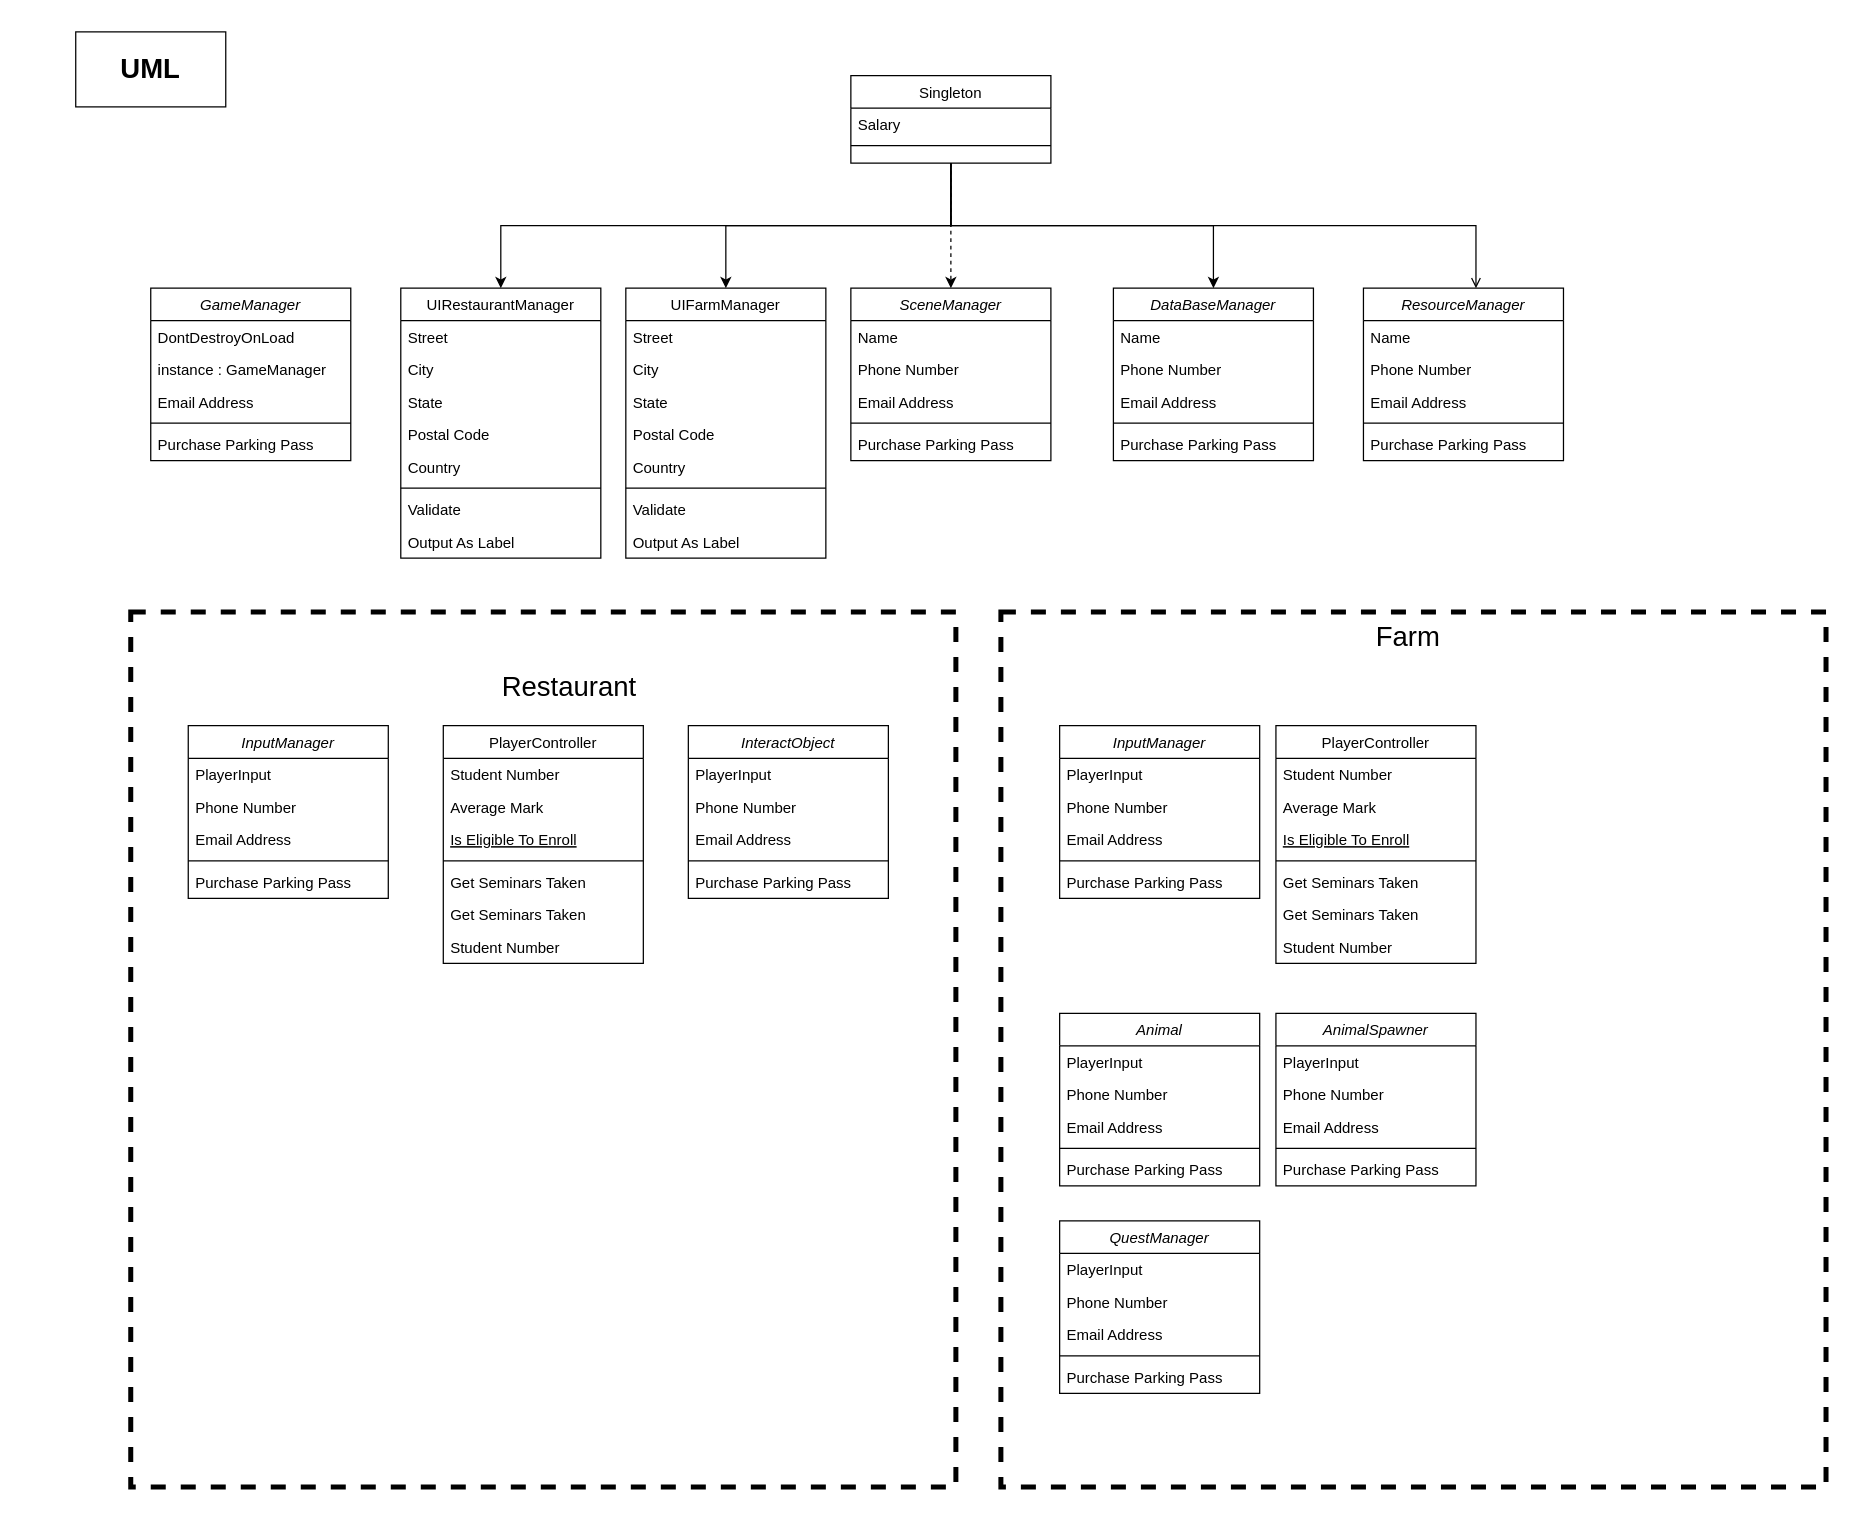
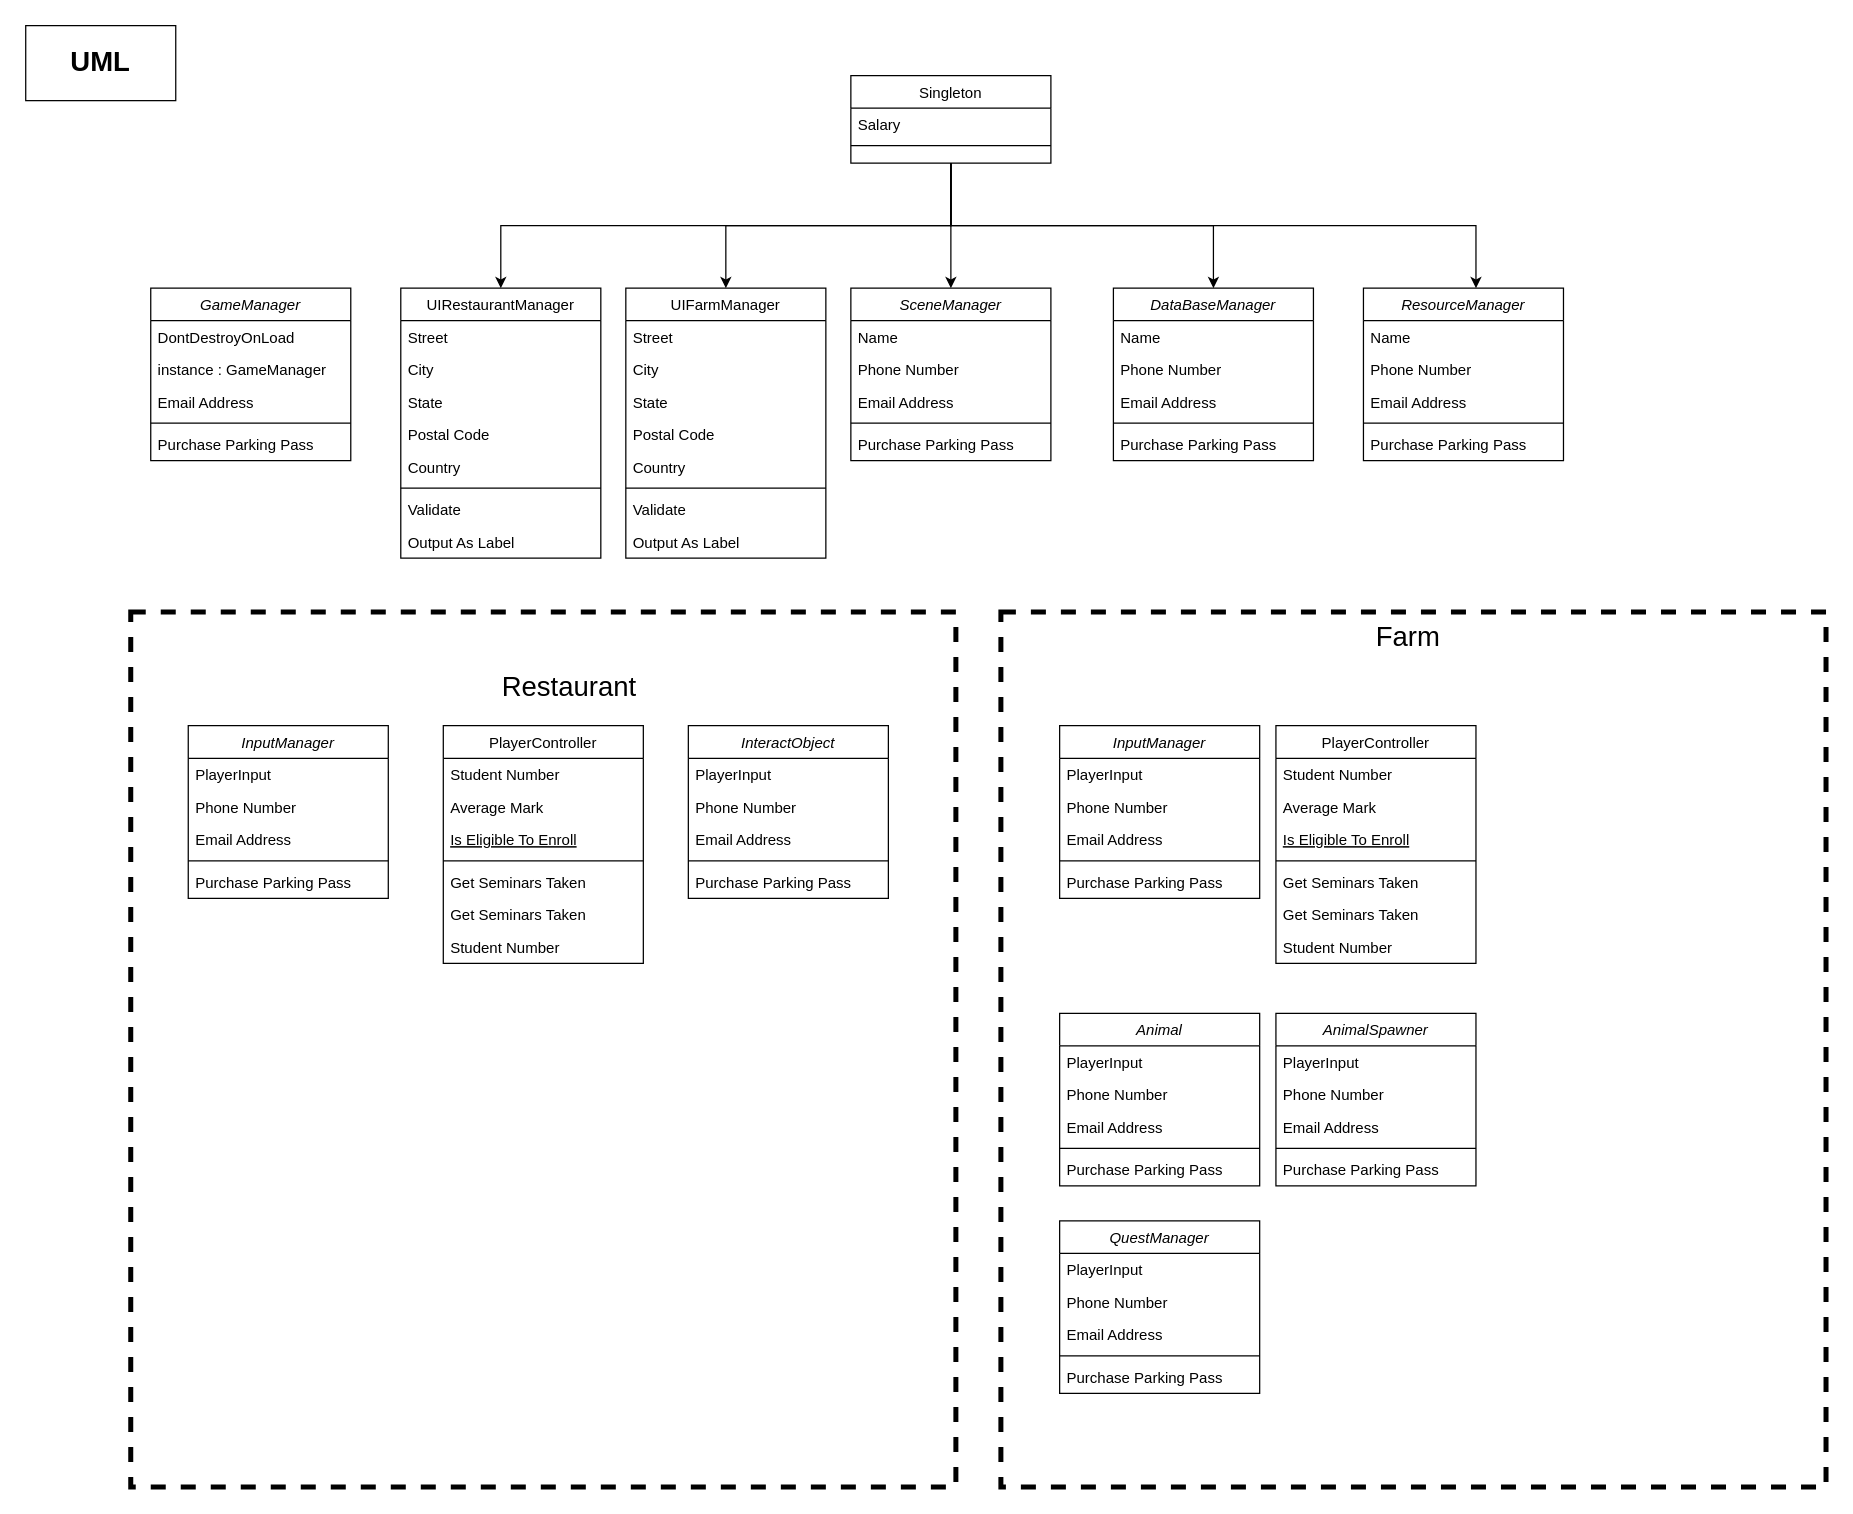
(151, 69) -> (101, 63)
(951, 252) -> (951, 252)
(1476, 279) -> (1476, 278)
